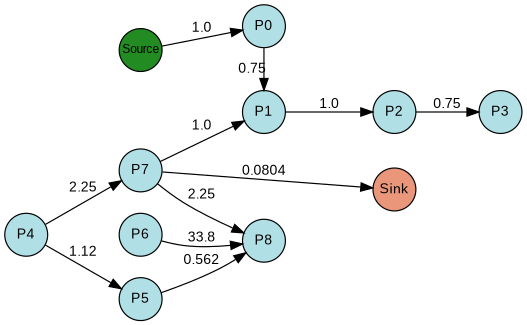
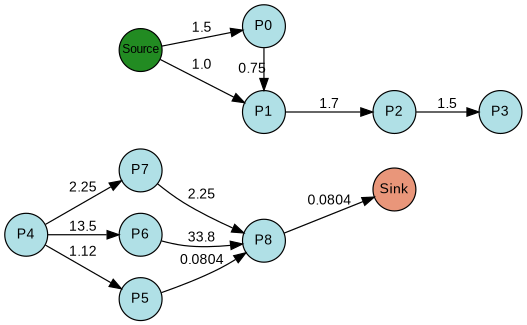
(202, 28) -> (202, 28)
(329, 104) -> (329, 104)
(447, 104) -> (447, 104)
(197, 144) -> (197, 78)
(262, 179) -> (324, 217)
none -> (77, 235)
(202, 260) -> (202, 260)
